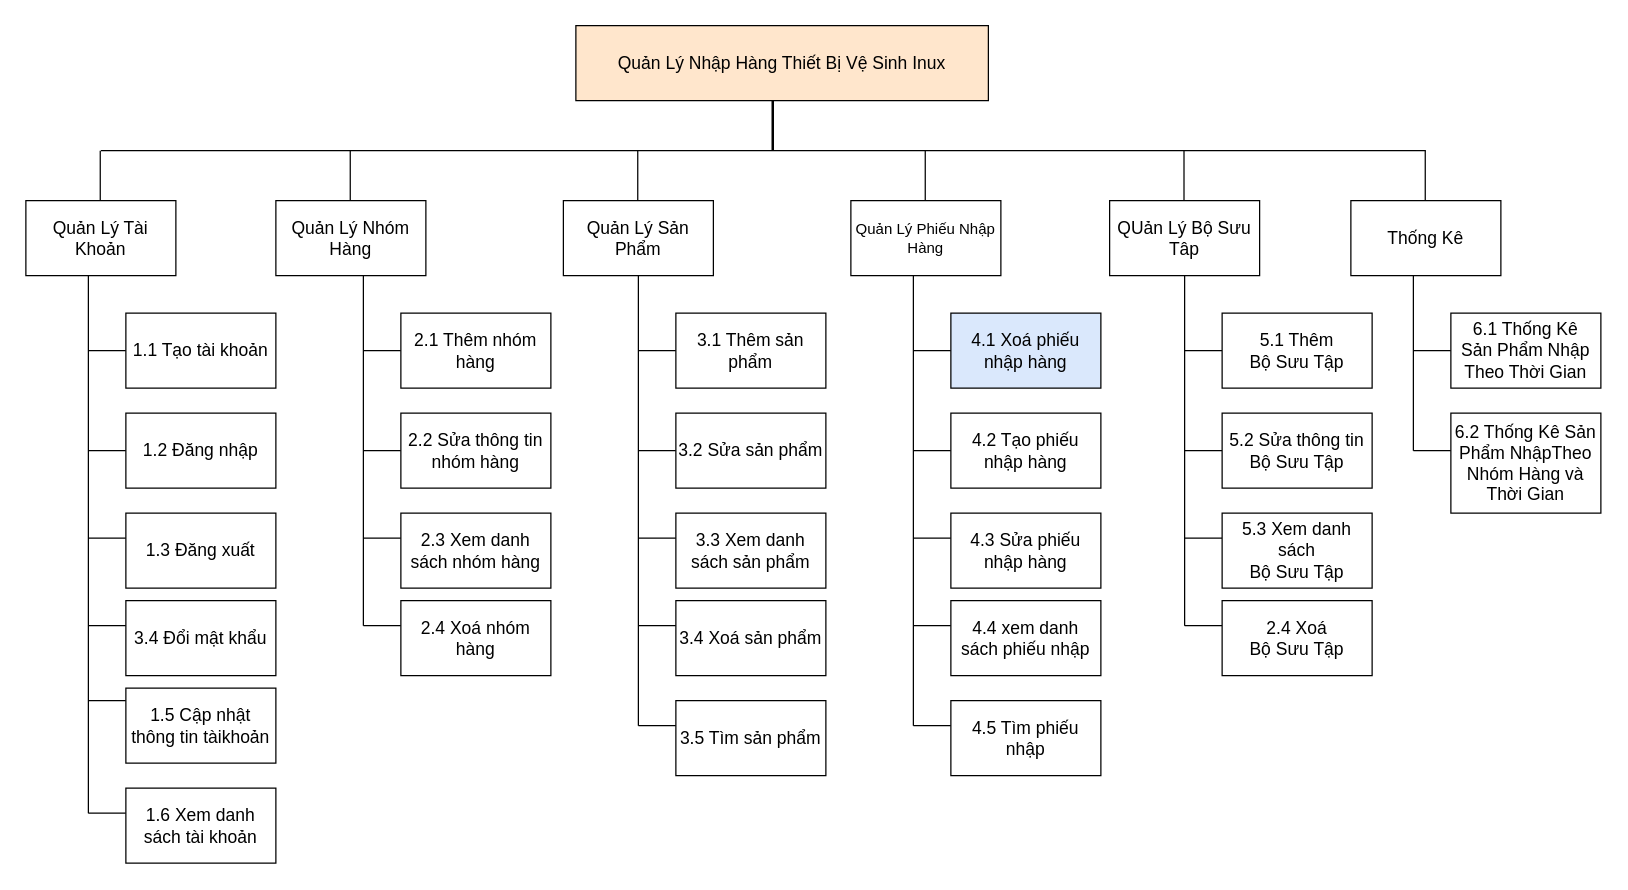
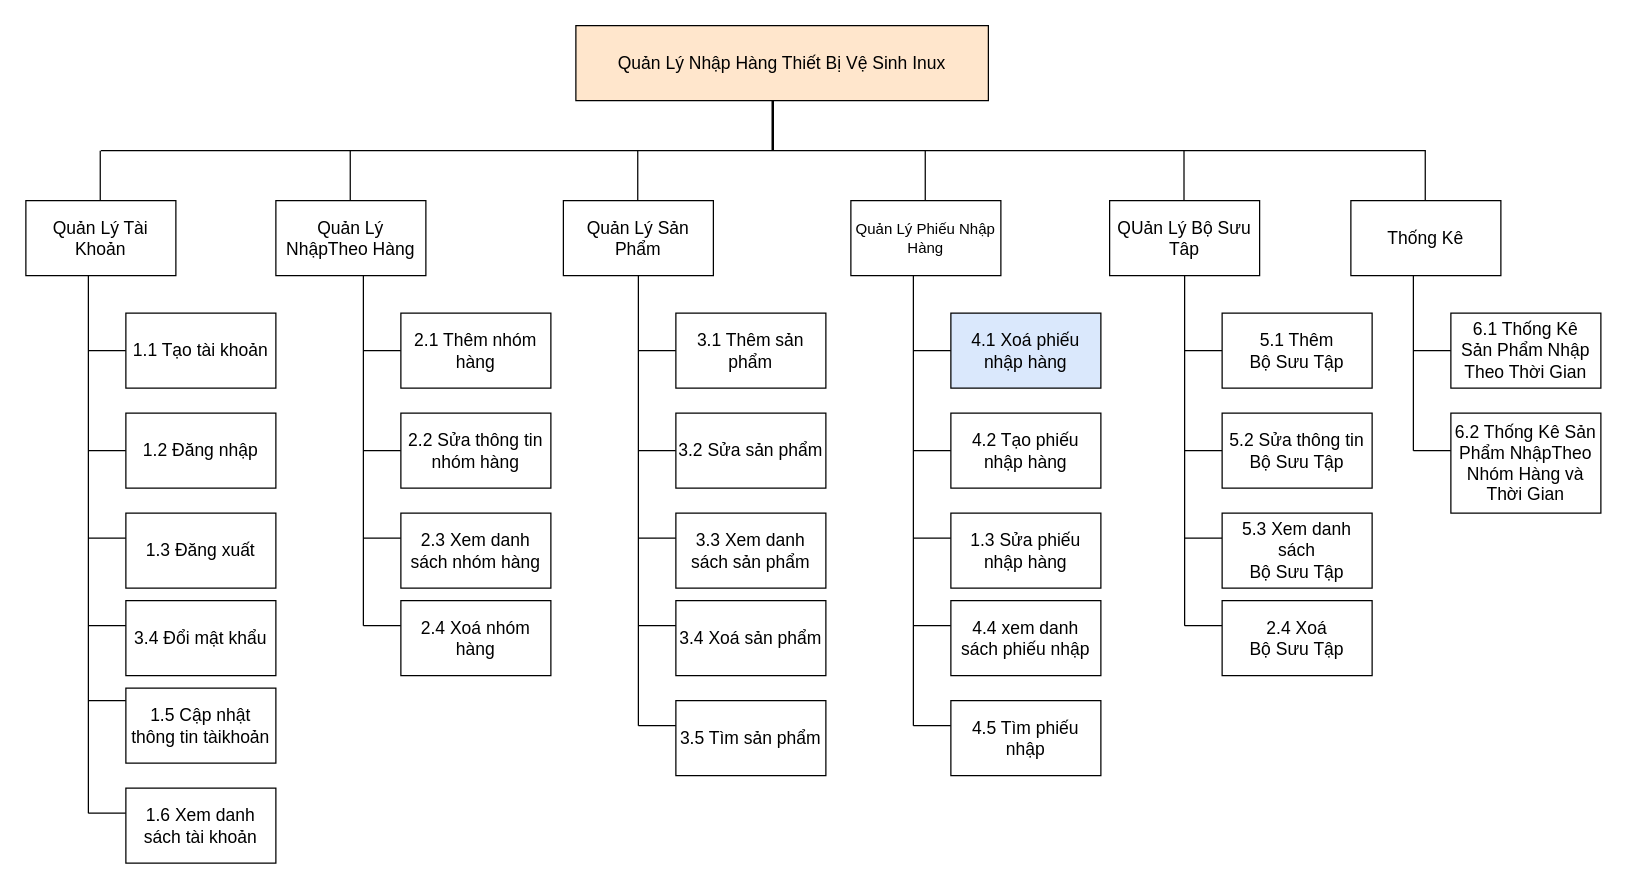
(351, 238) -> (351, 238)
(1026, 551) -> (1026, 551)
